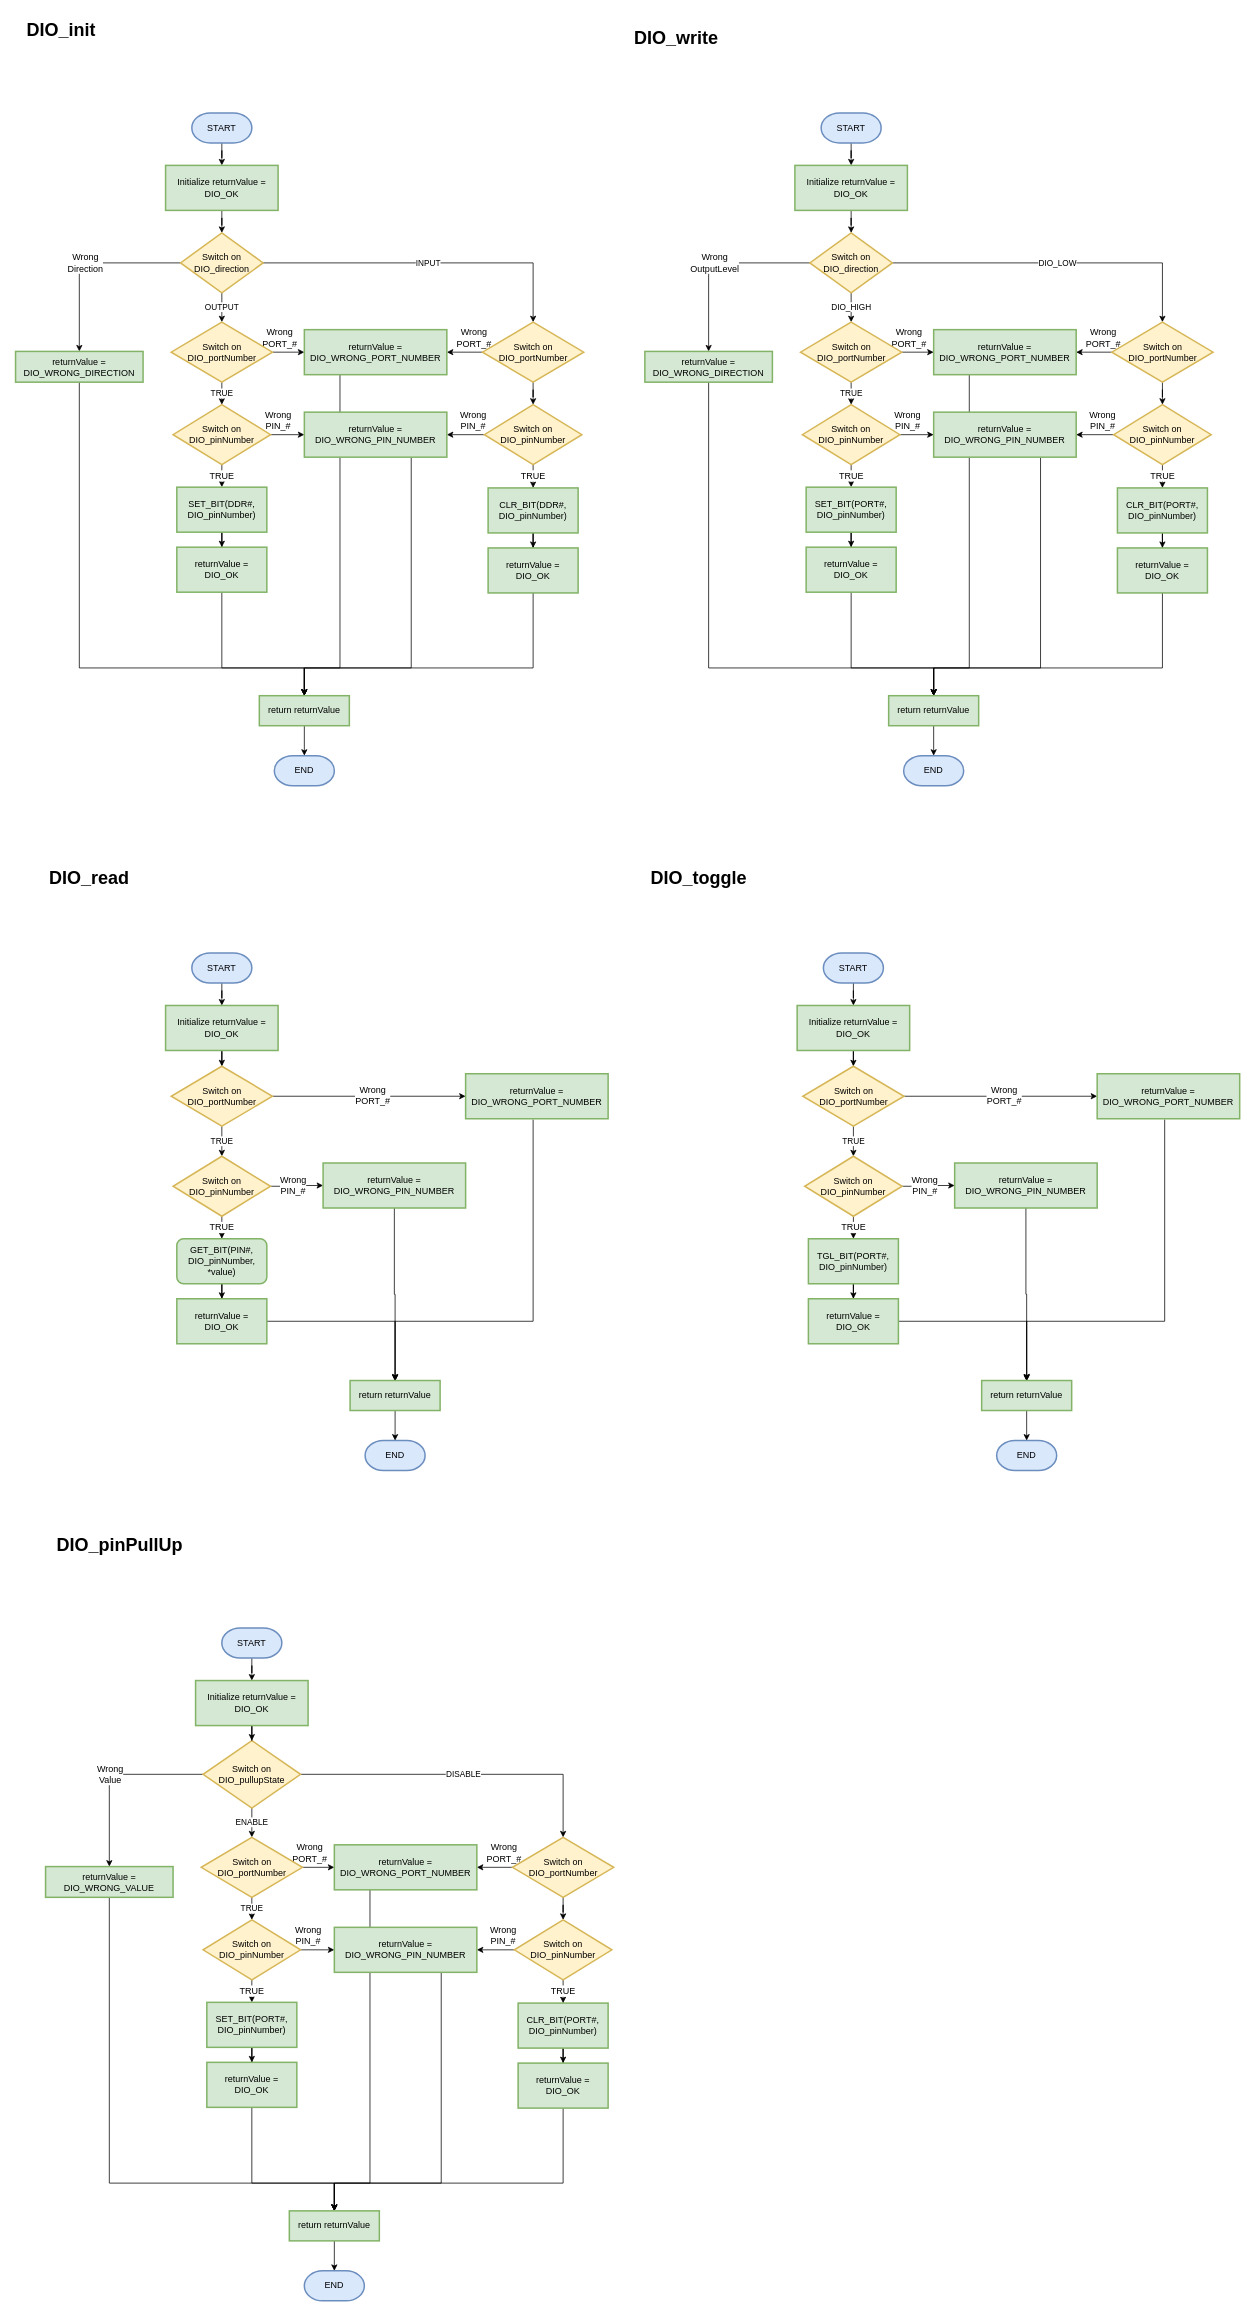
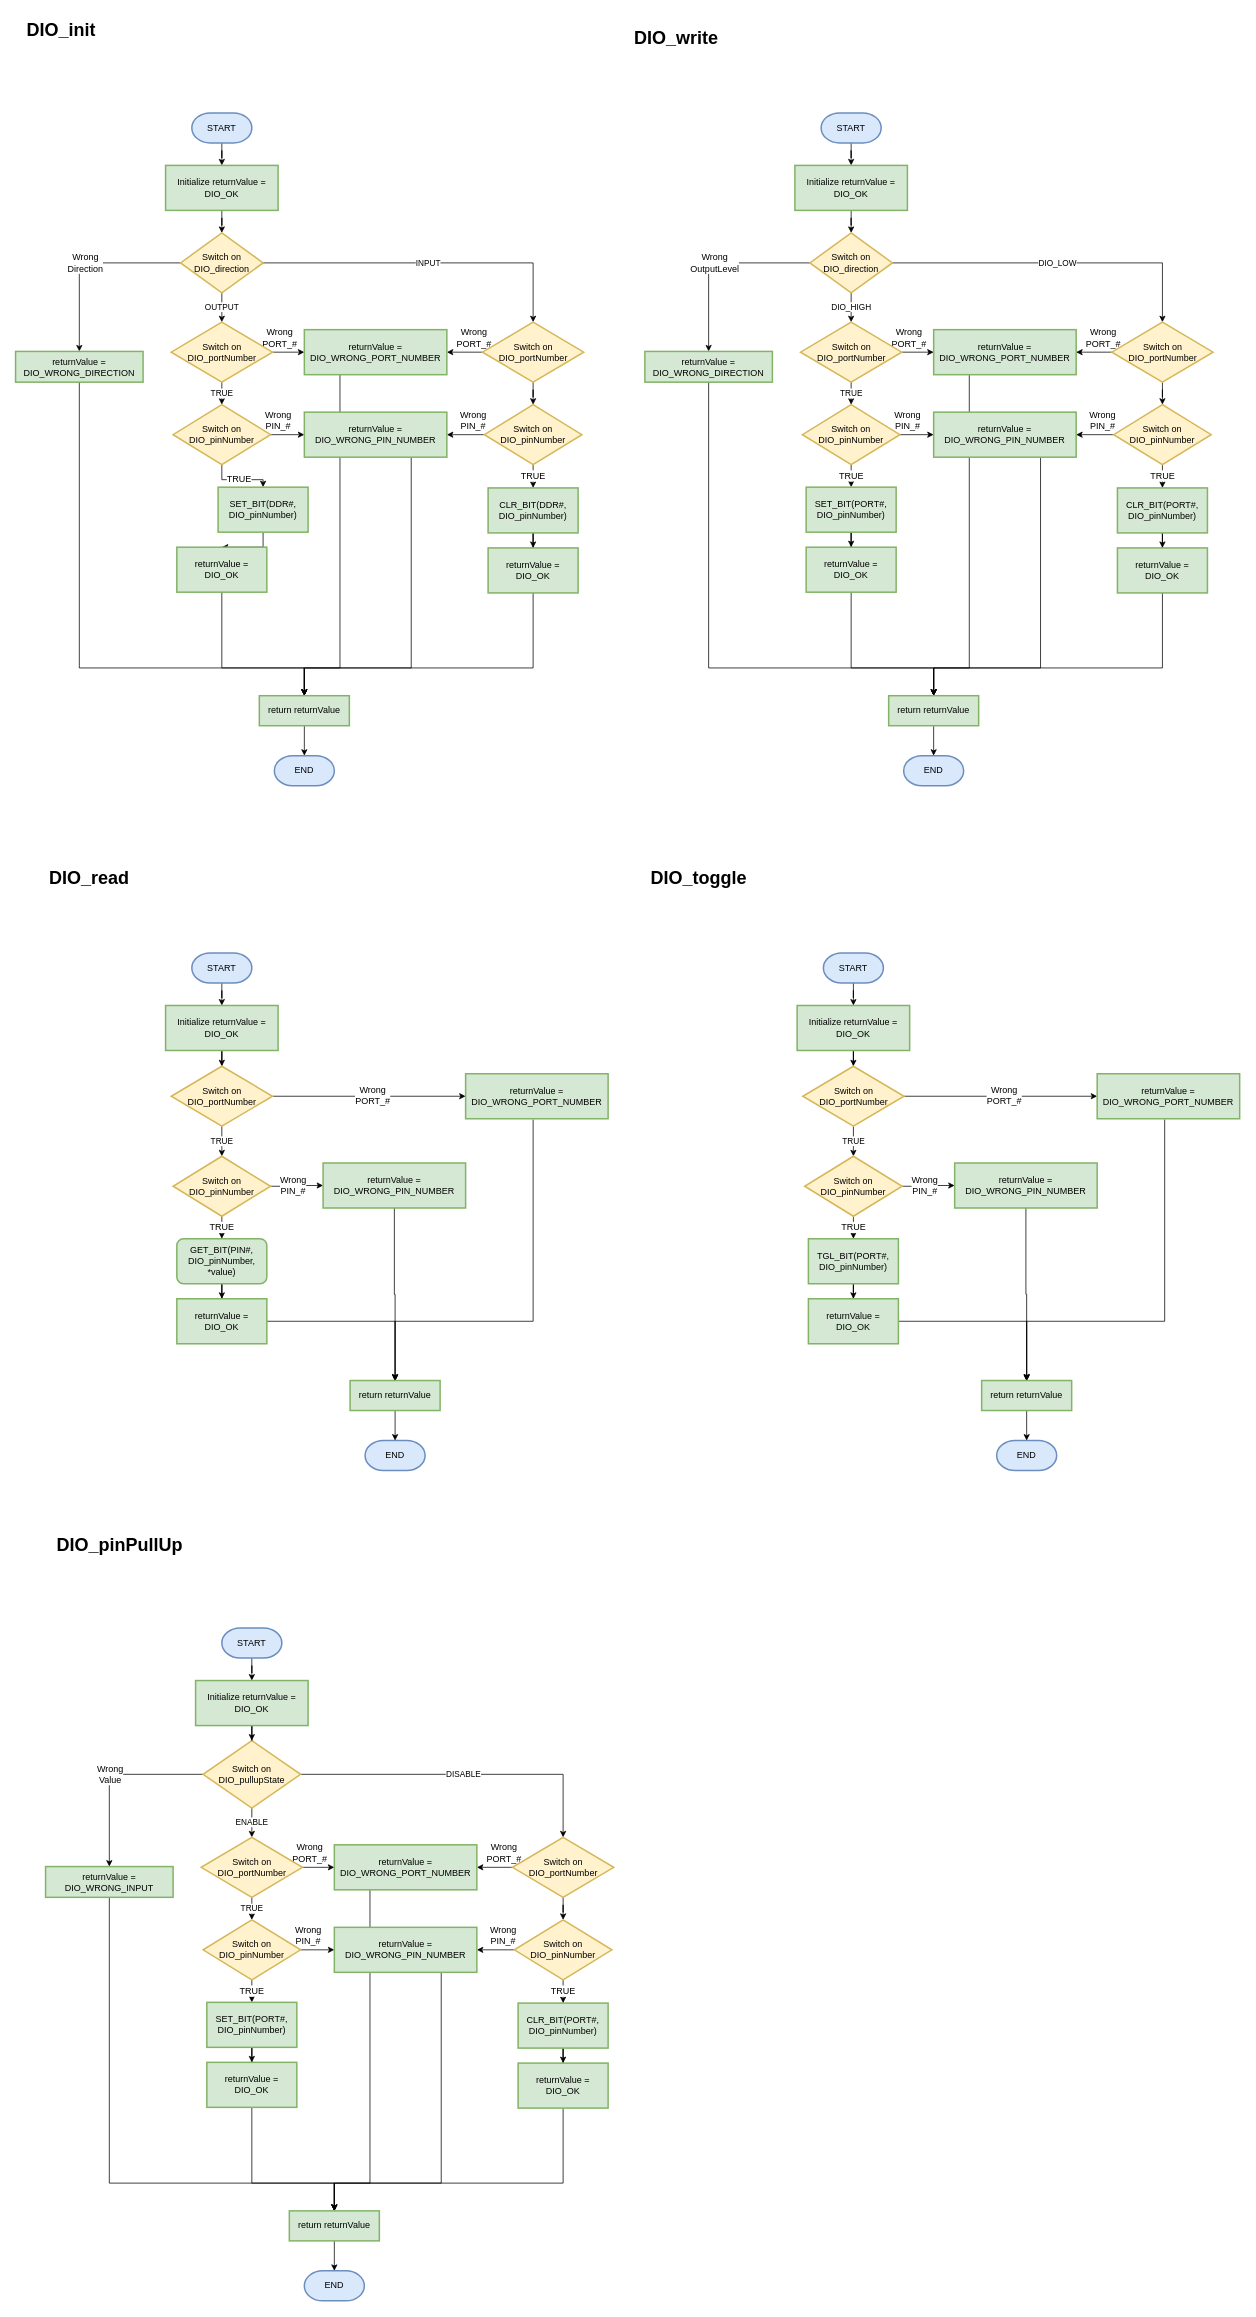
(222, 510) -> (263, 510)
(109, 1882) -> (109, 1882)
